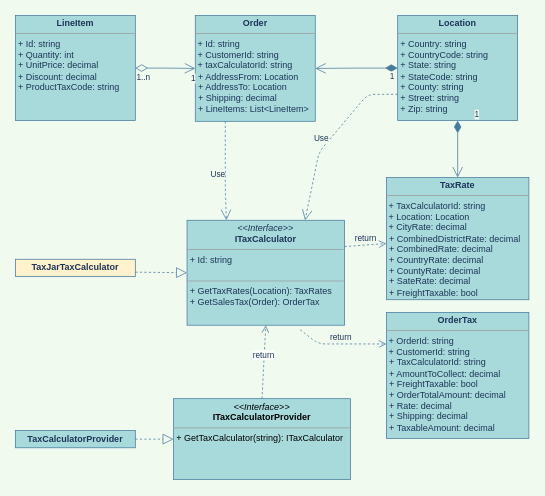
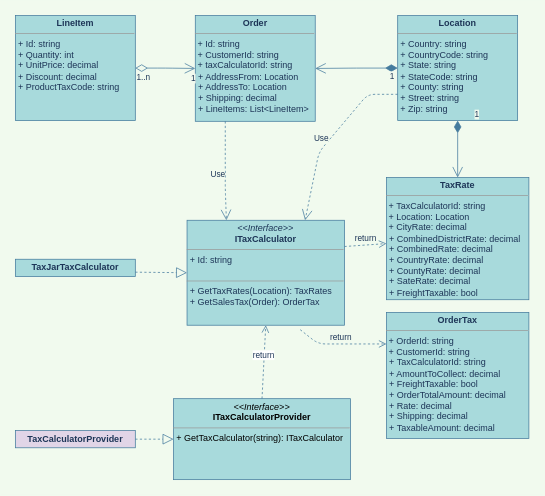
(75, 268) -> (75, 268)
(75, 439) -> (75, 439)
